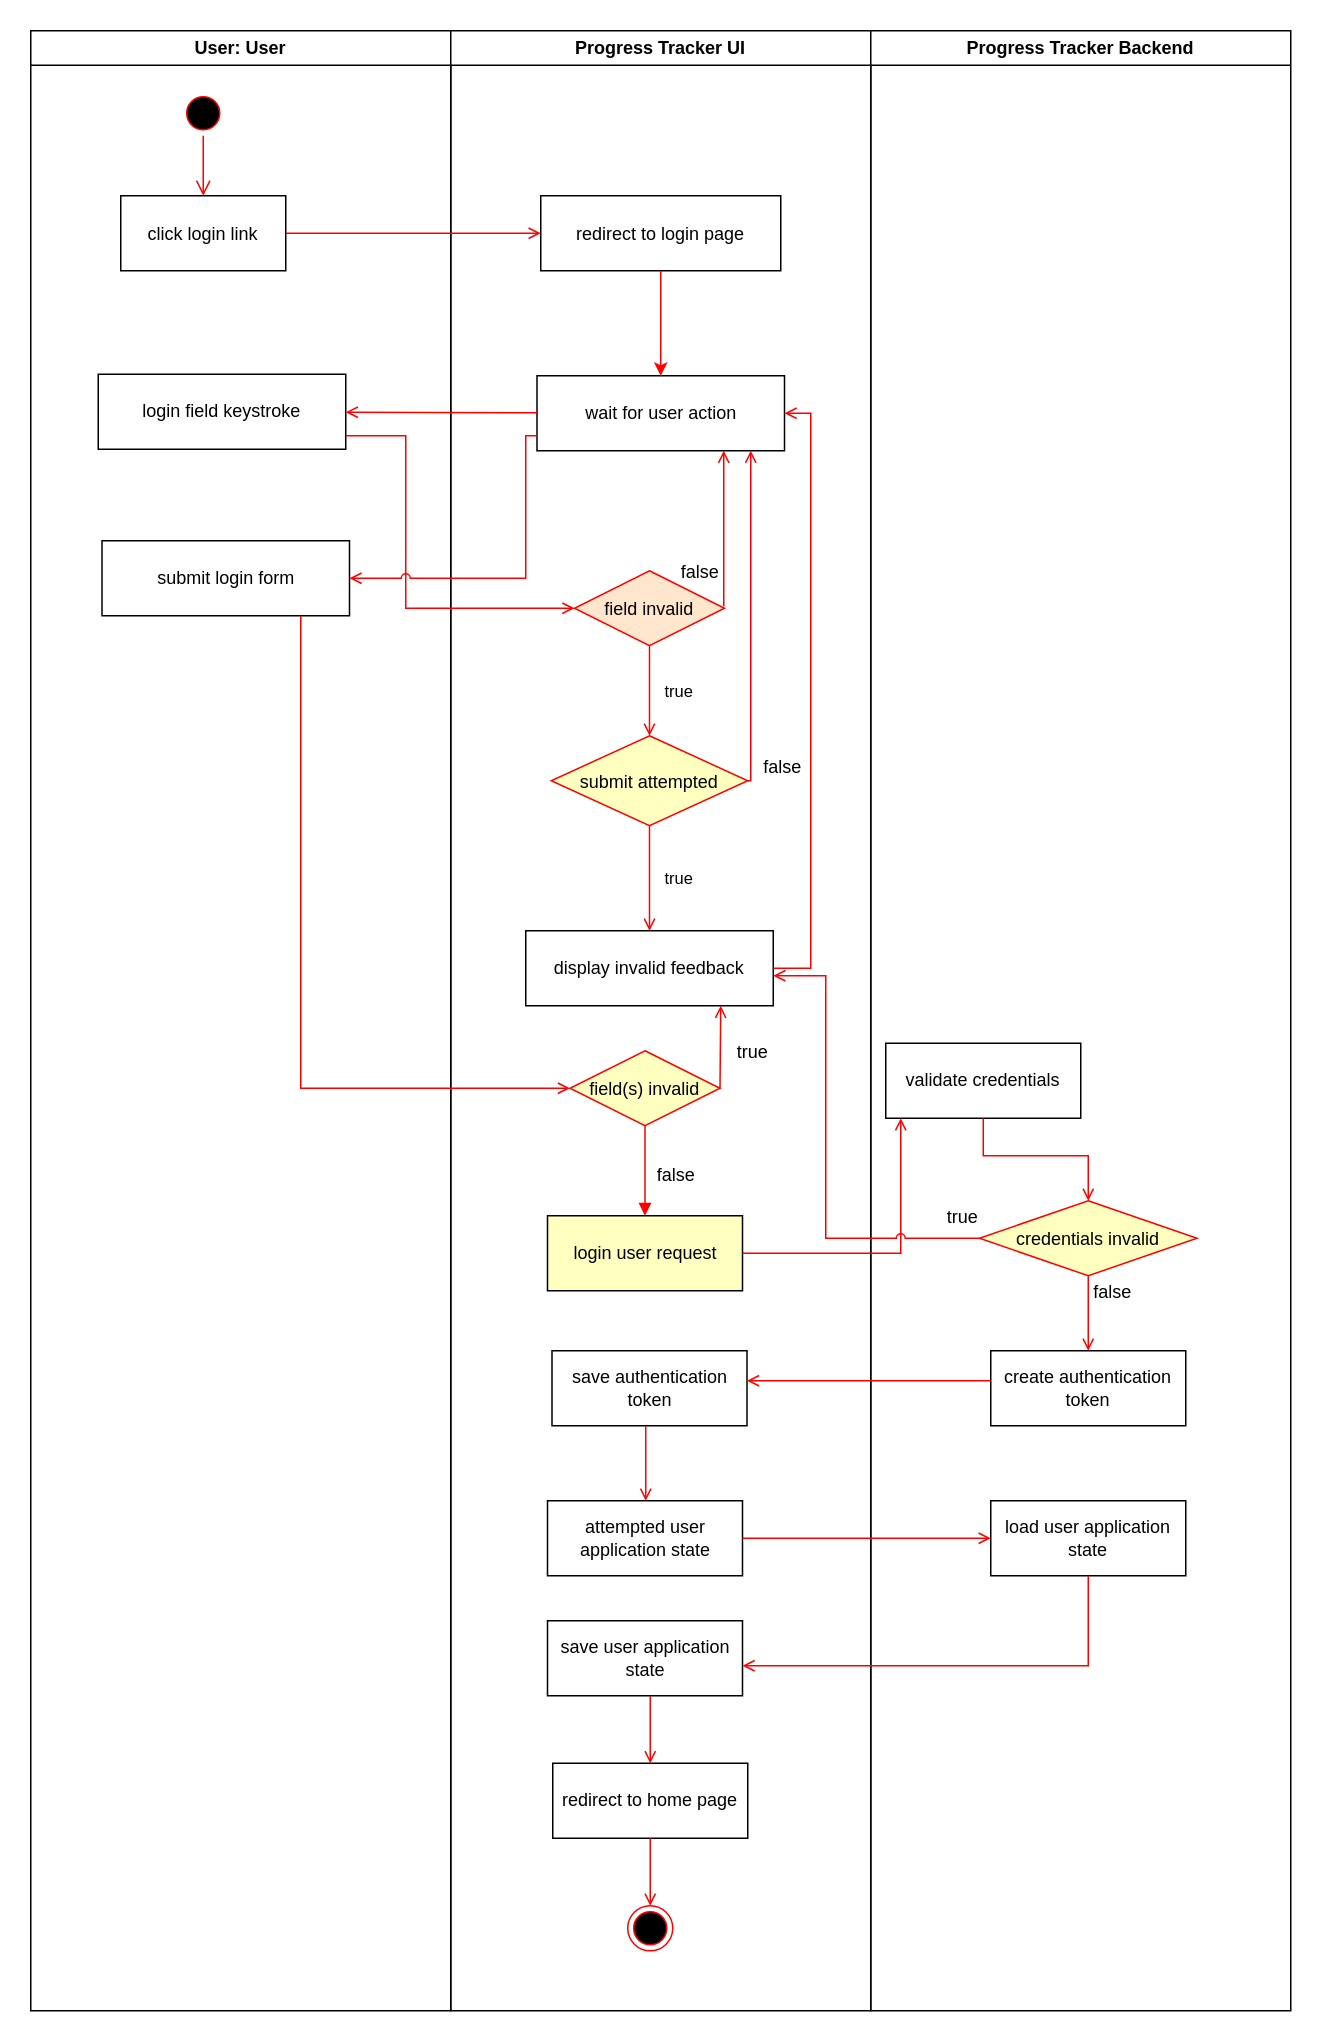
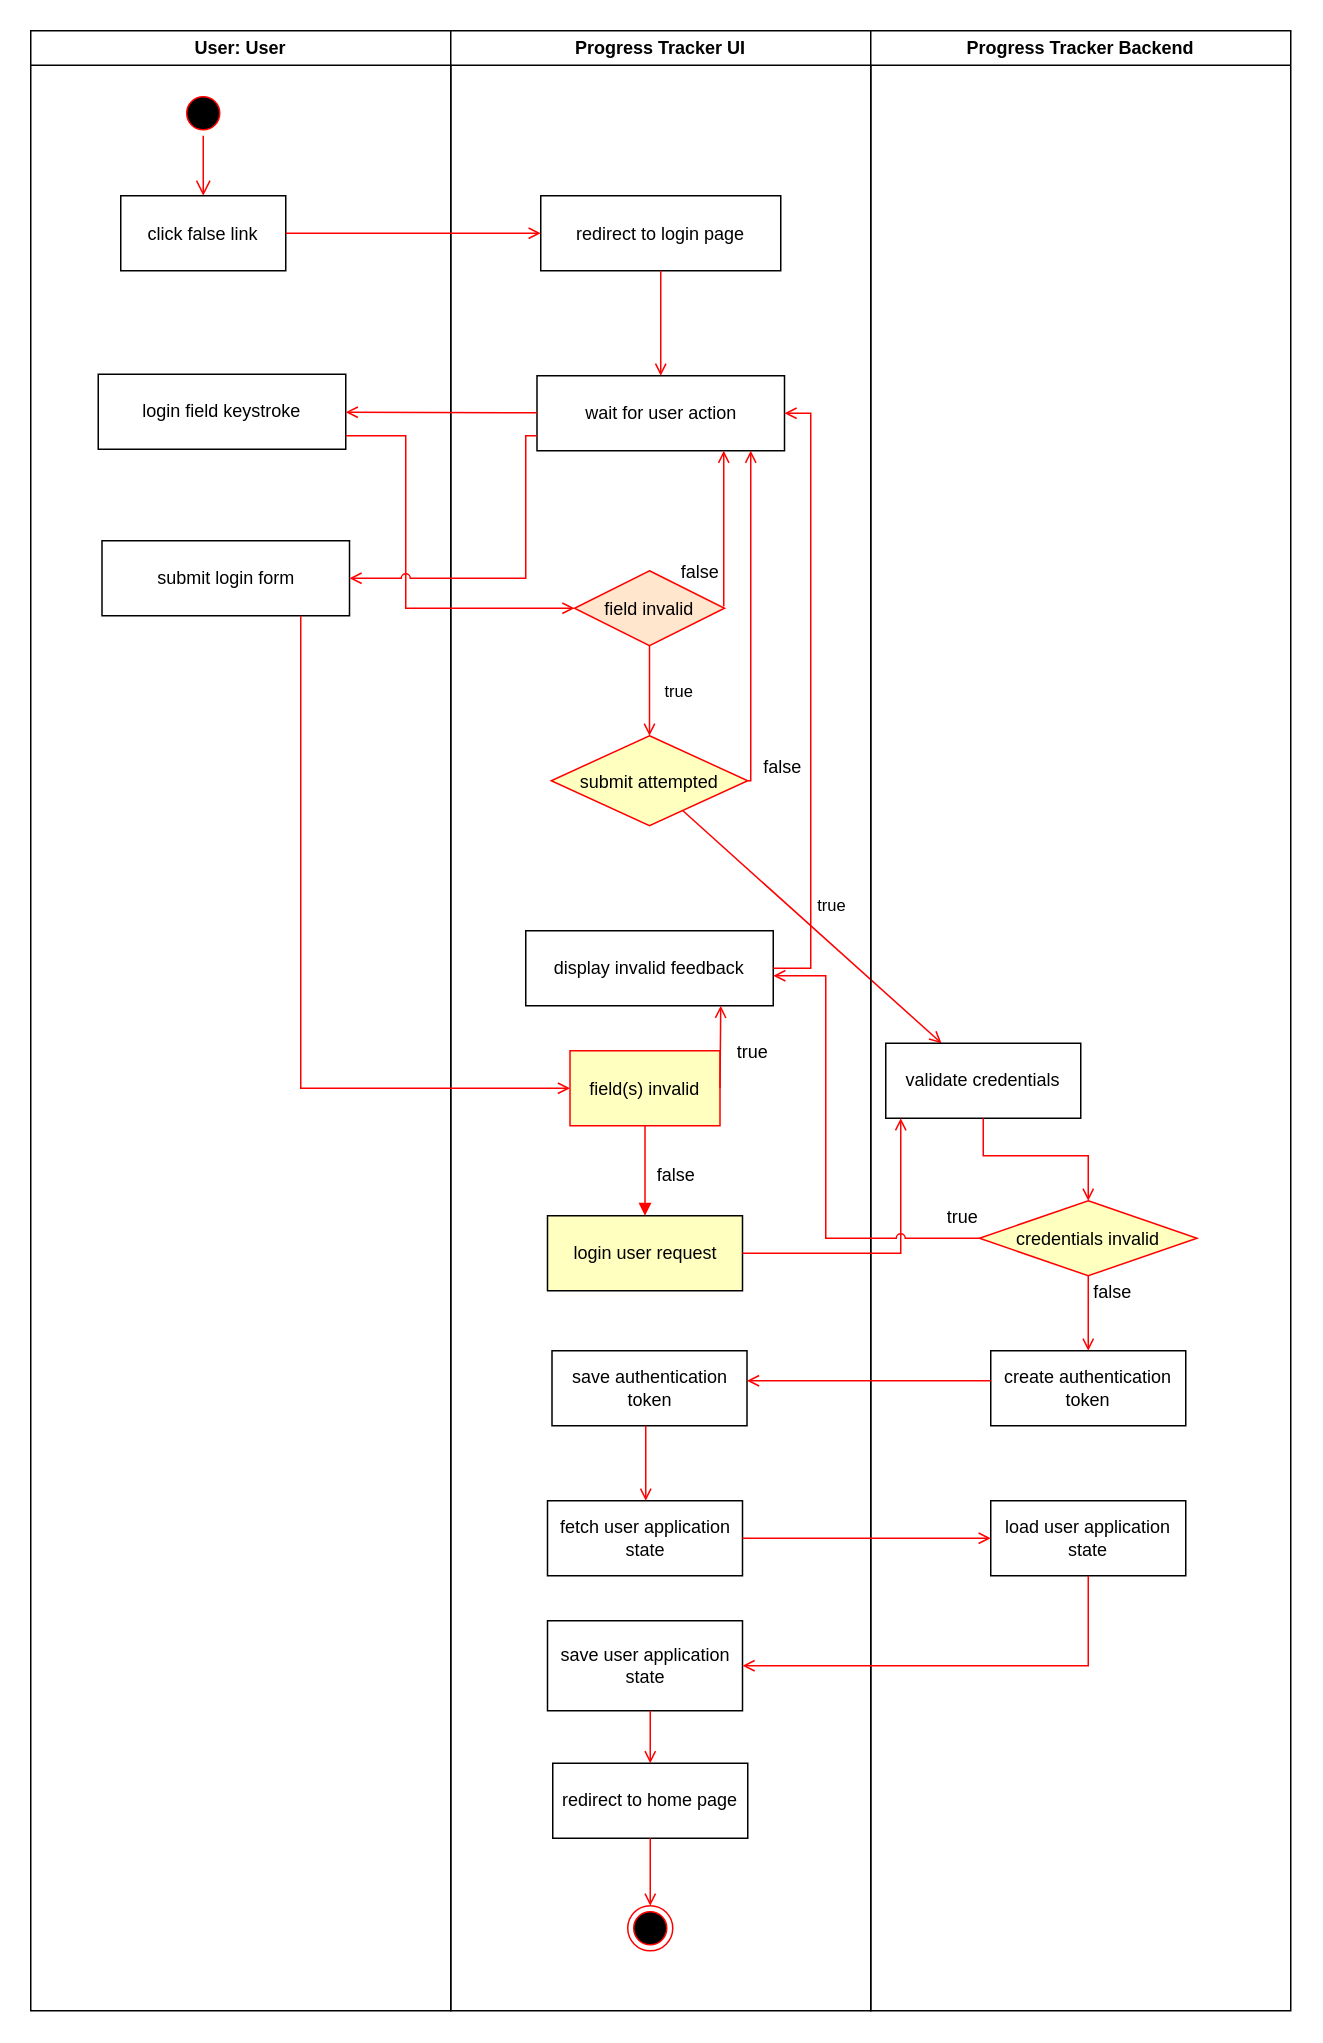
(203, 234) -> (203, 234)
(661, 364) -> (661, 366)
(650, 876) -> (812, 926)
(645, 1088) -> (645, 1088)
(646, 1538) -> (646, 1538)
(645, 1658) -> (645, 1666)
